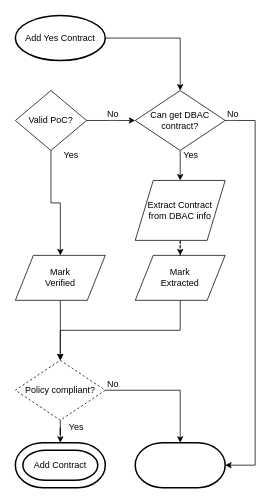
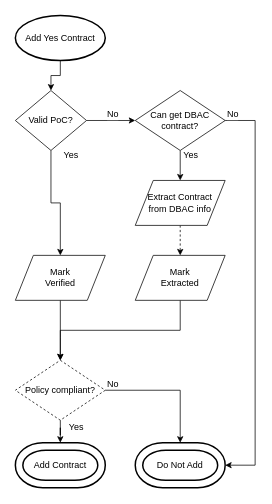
(180, 60) -> (58, 75)
(180, 210) -> (180, 203)
none -> (180, 465)
